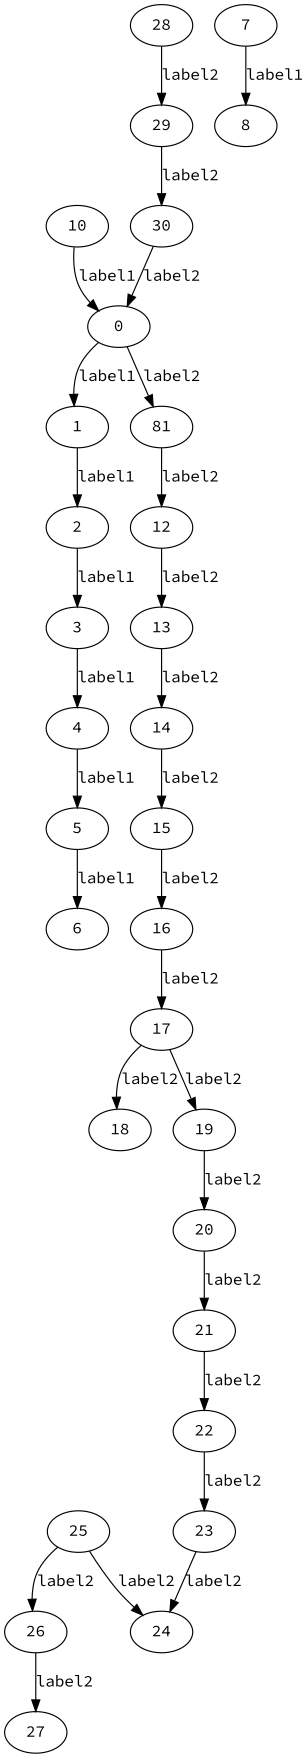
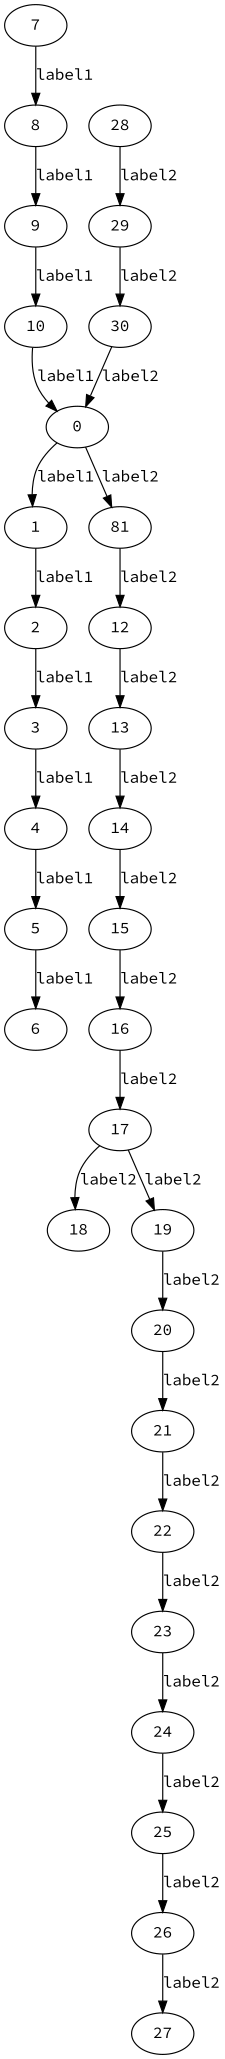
none -> (36, 226)
(110, 1581) -> (163, 1777)
